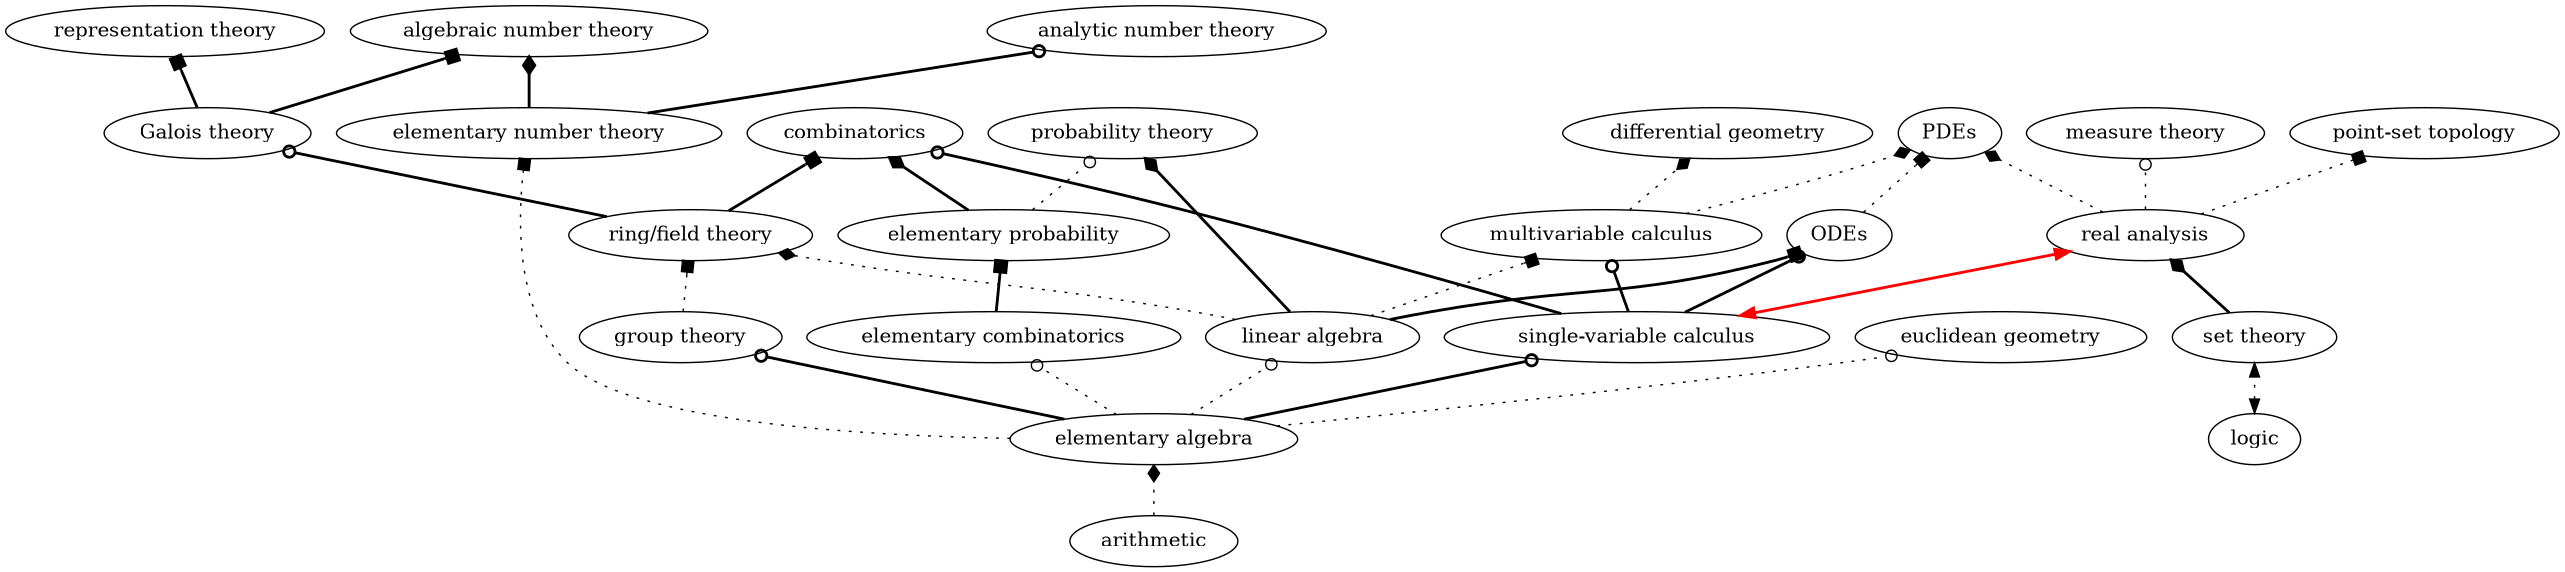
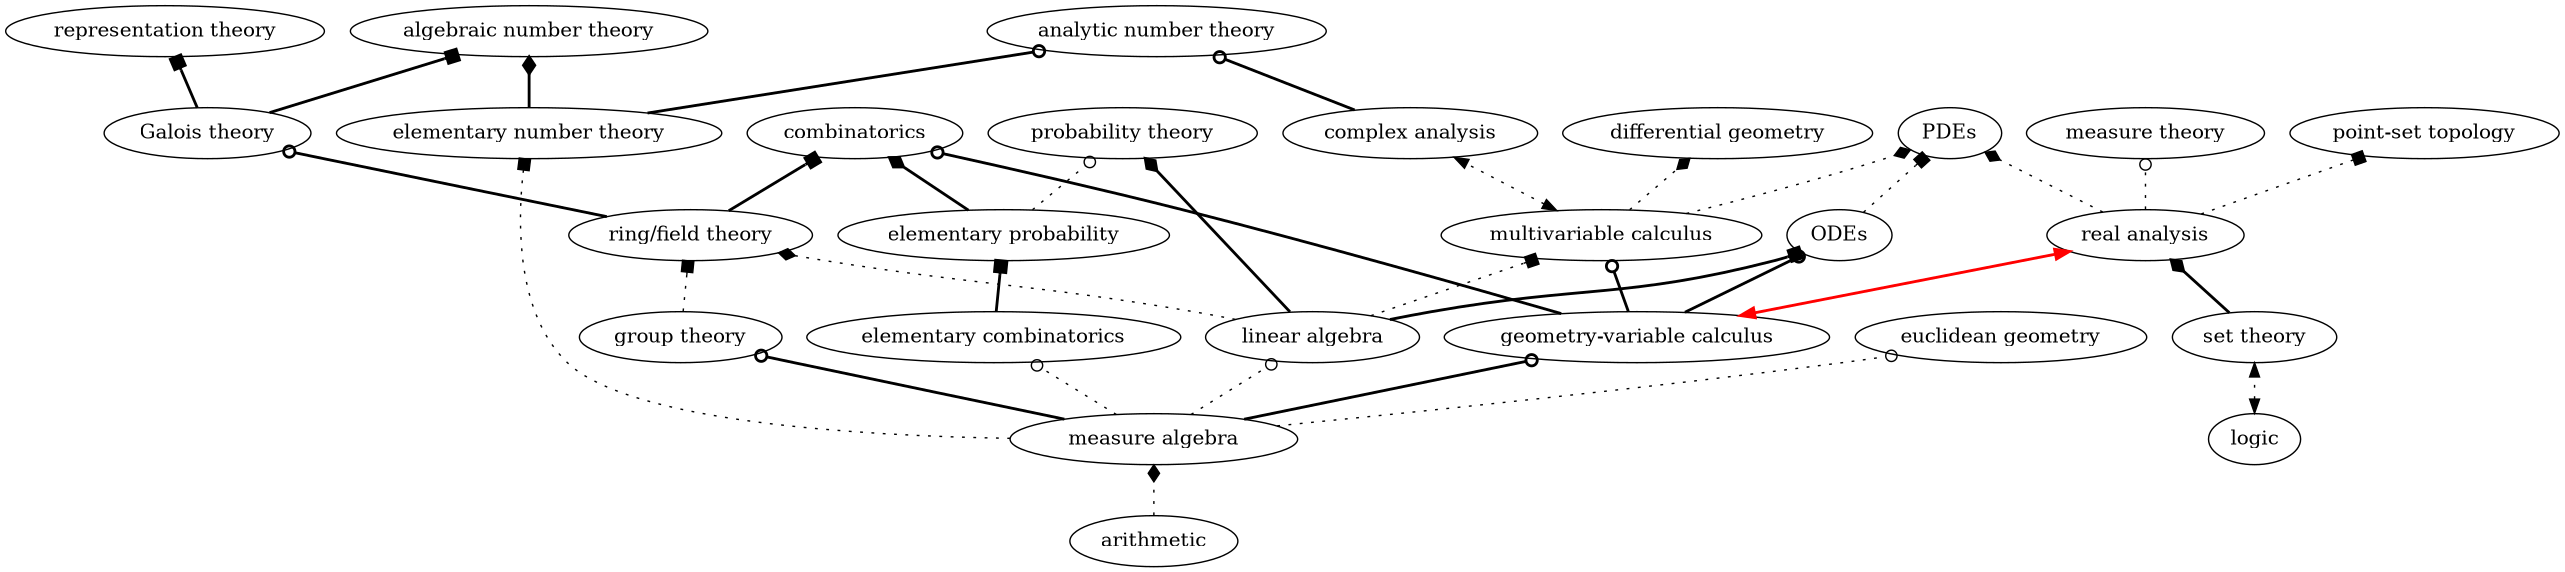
none -> (1410, 133)
(1637, 337) -> (1637, 337)
(1154, 439) -> (1154, 439)
